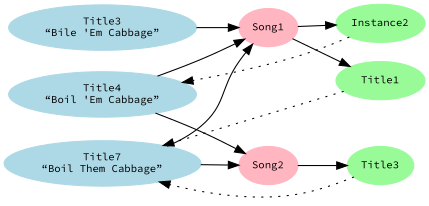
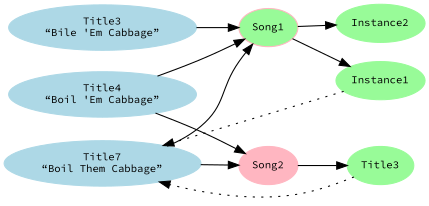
(268, 28) -> (268, 28)
(272, 63) -> none
(381, 81) -> (381, 81)
